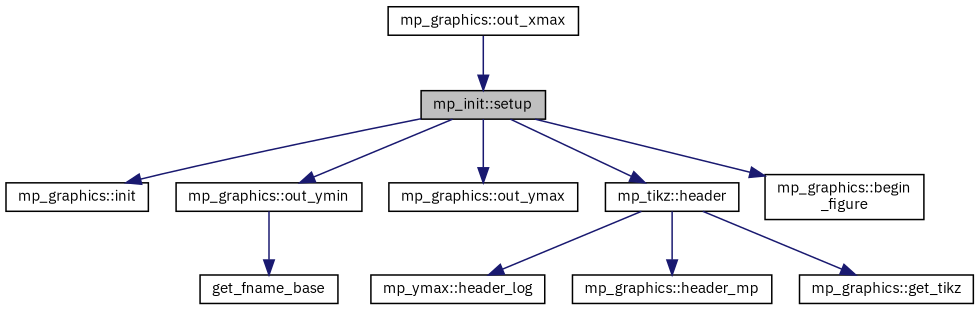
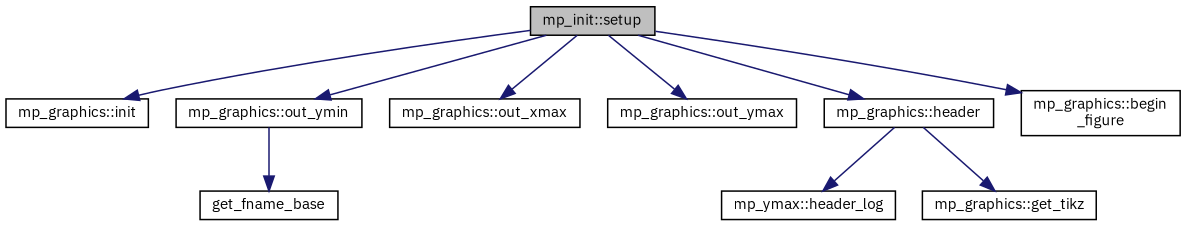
(483, 55) -> (545, 62)
(672, 197) -> (909, 113)
(672, 289) -> none
